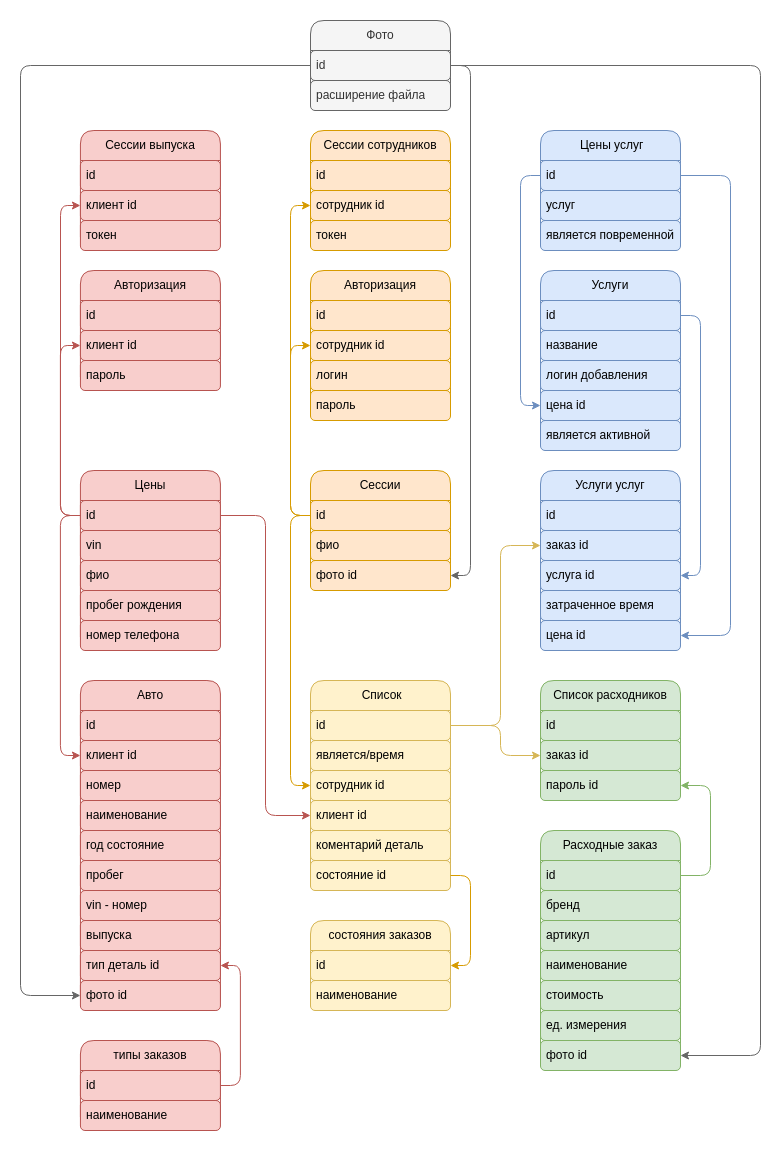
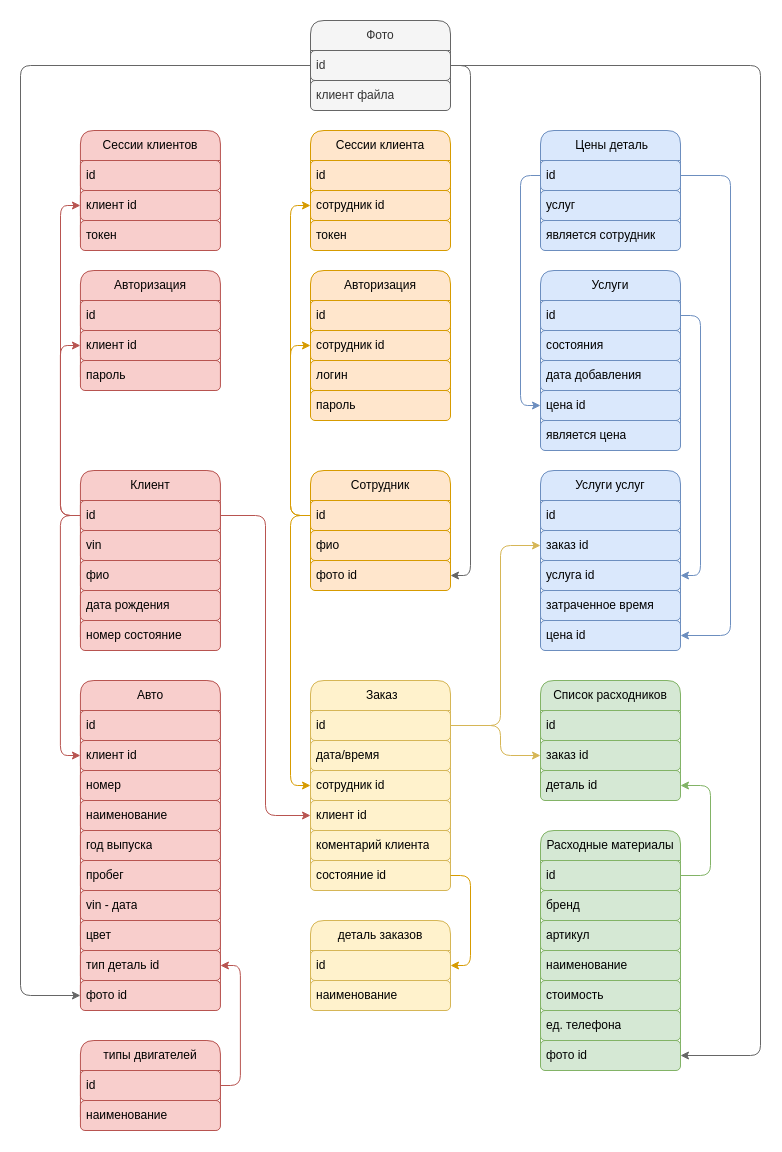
(369, 96) -> (355, 96)
(151, 146) -> (151, 146)
(381, 146) -> (381, 146)
(611, 146) -> (611, 146)
(612, 236) -> (605, 236)
(573, 346) -> (577, 346)
(599, 376) -> (595, 376)
(602, 436) -> (589, 436)
(151, 486) -> (151, 486)
(381, 486) -> (381, 486)
(135, 606) -> (129, 606)
(132, 636) -> (135, 636)
(381, 696) -> (381, 696)
(364, 756) -> (350, 756)
(574, 786) -> (574, 786)
(129, 846) -> (122, 846)
(372, 846) -> (375, 846)
(611, 846) -> (611, 846)
(119, 906) -> (115, 906)
(110, 936) -> (100, 936)
(381, 936) -> (381, 936)
(587, 1026) -> (584, 1026)
(151, 1056) -> (151, 1056)
